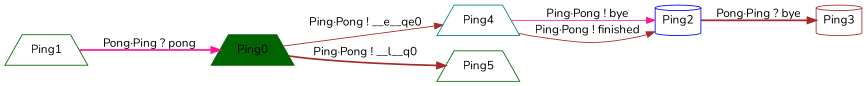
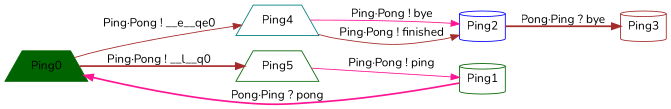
(46, 50) -> (482, 79)
none -> (381, 73)
